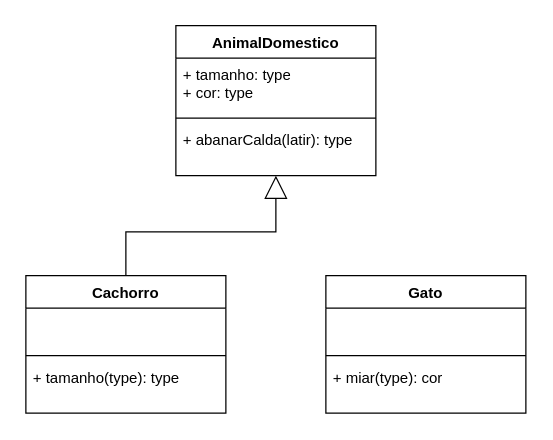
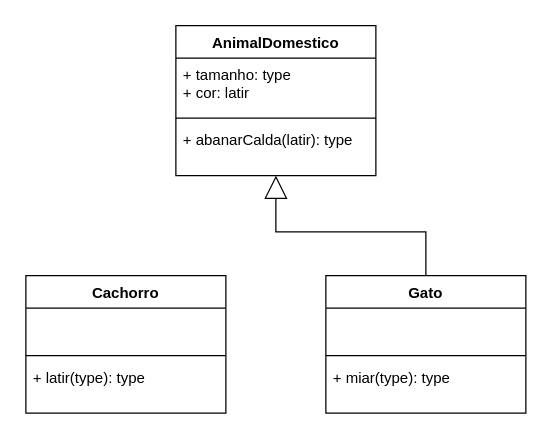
(240, 85) -> (240, 85)
(178, 232) -> none
none -> (373, 232)
(115, 378) -> (103, 378)
(397, 378) -> (401, 378)
